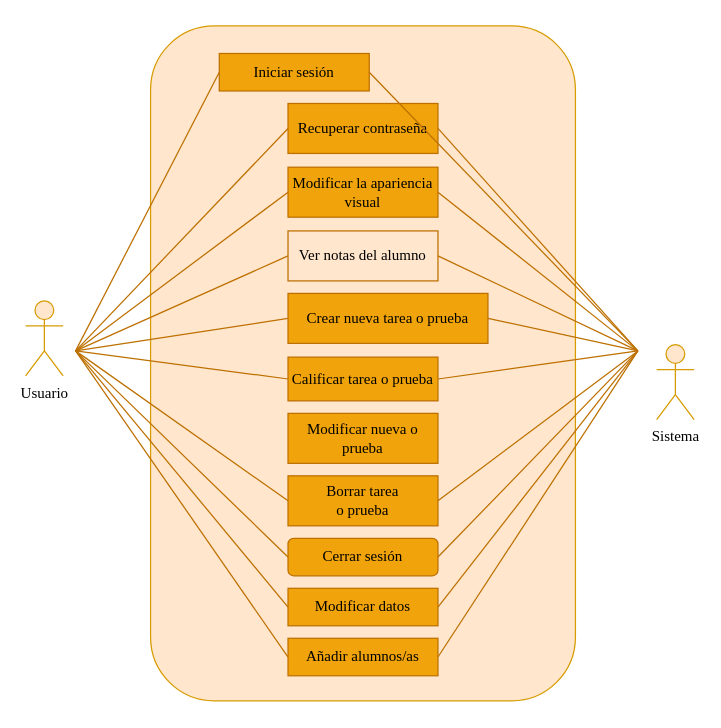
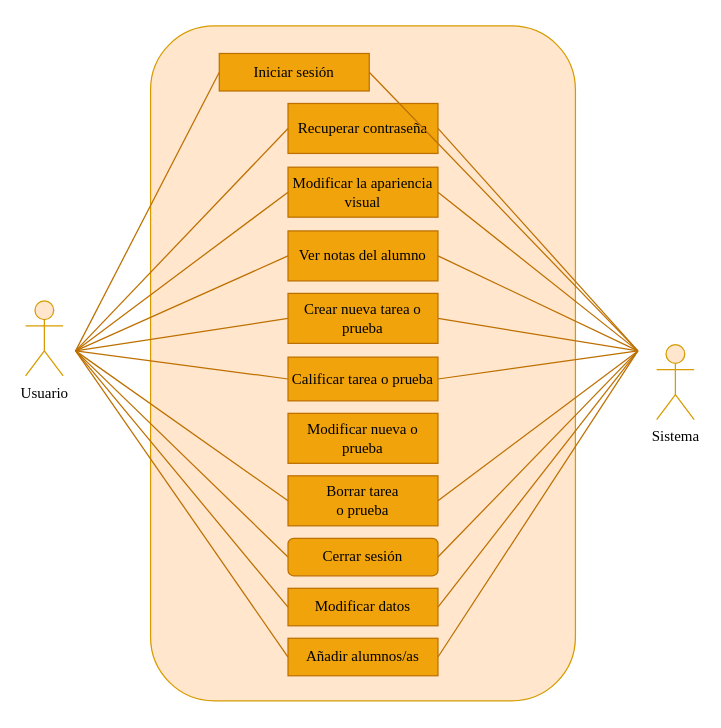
(363, 256) -> (363, 256)
(388, 318) -> (363, 318)
